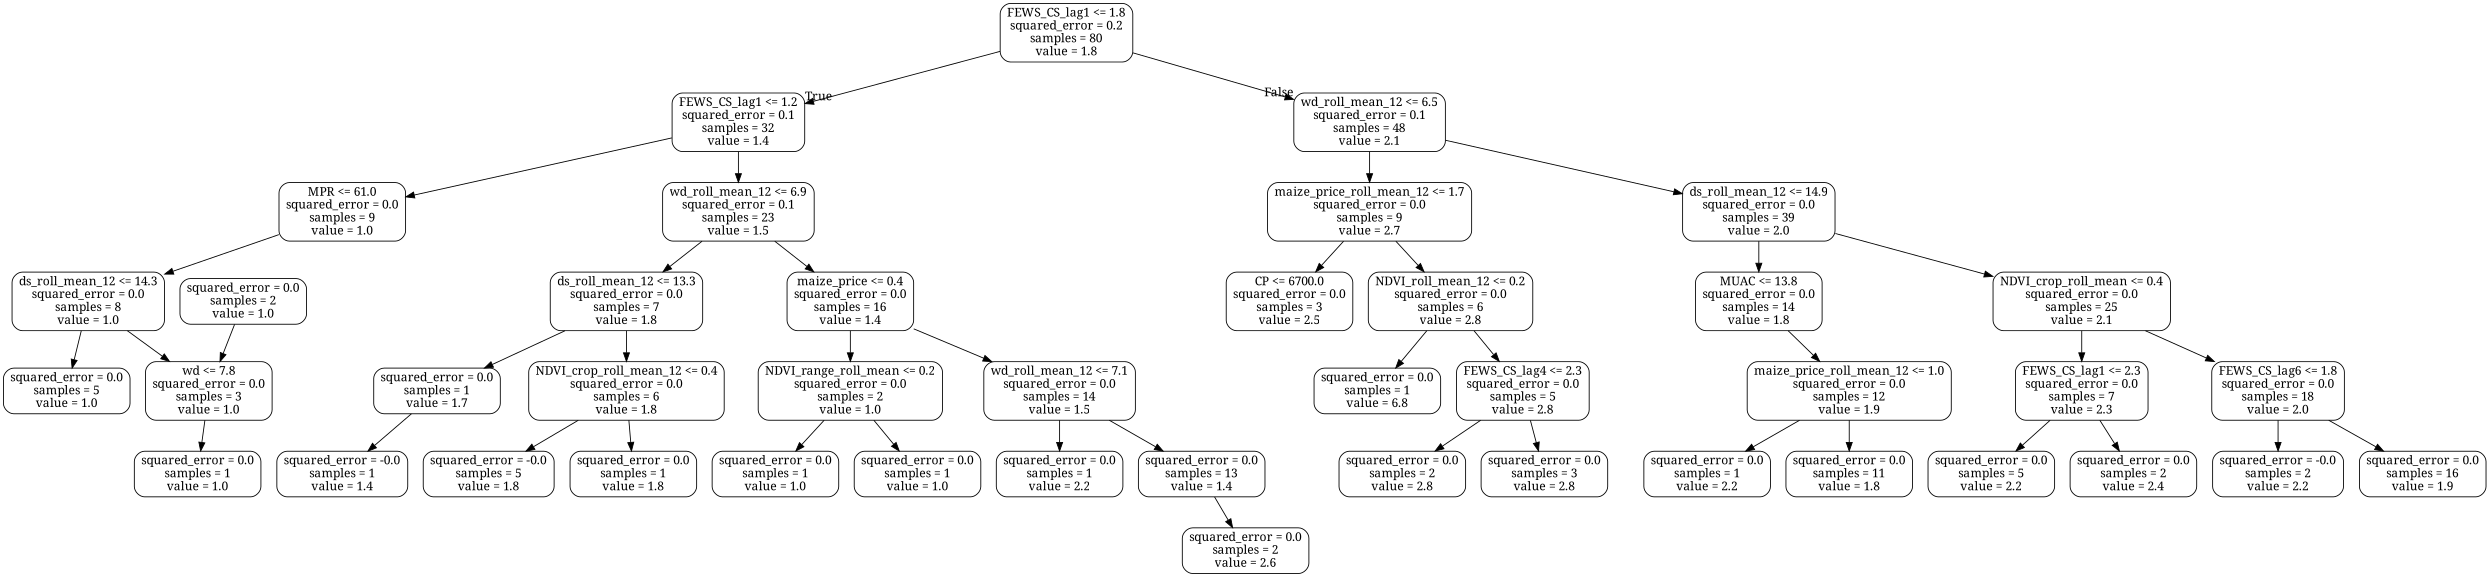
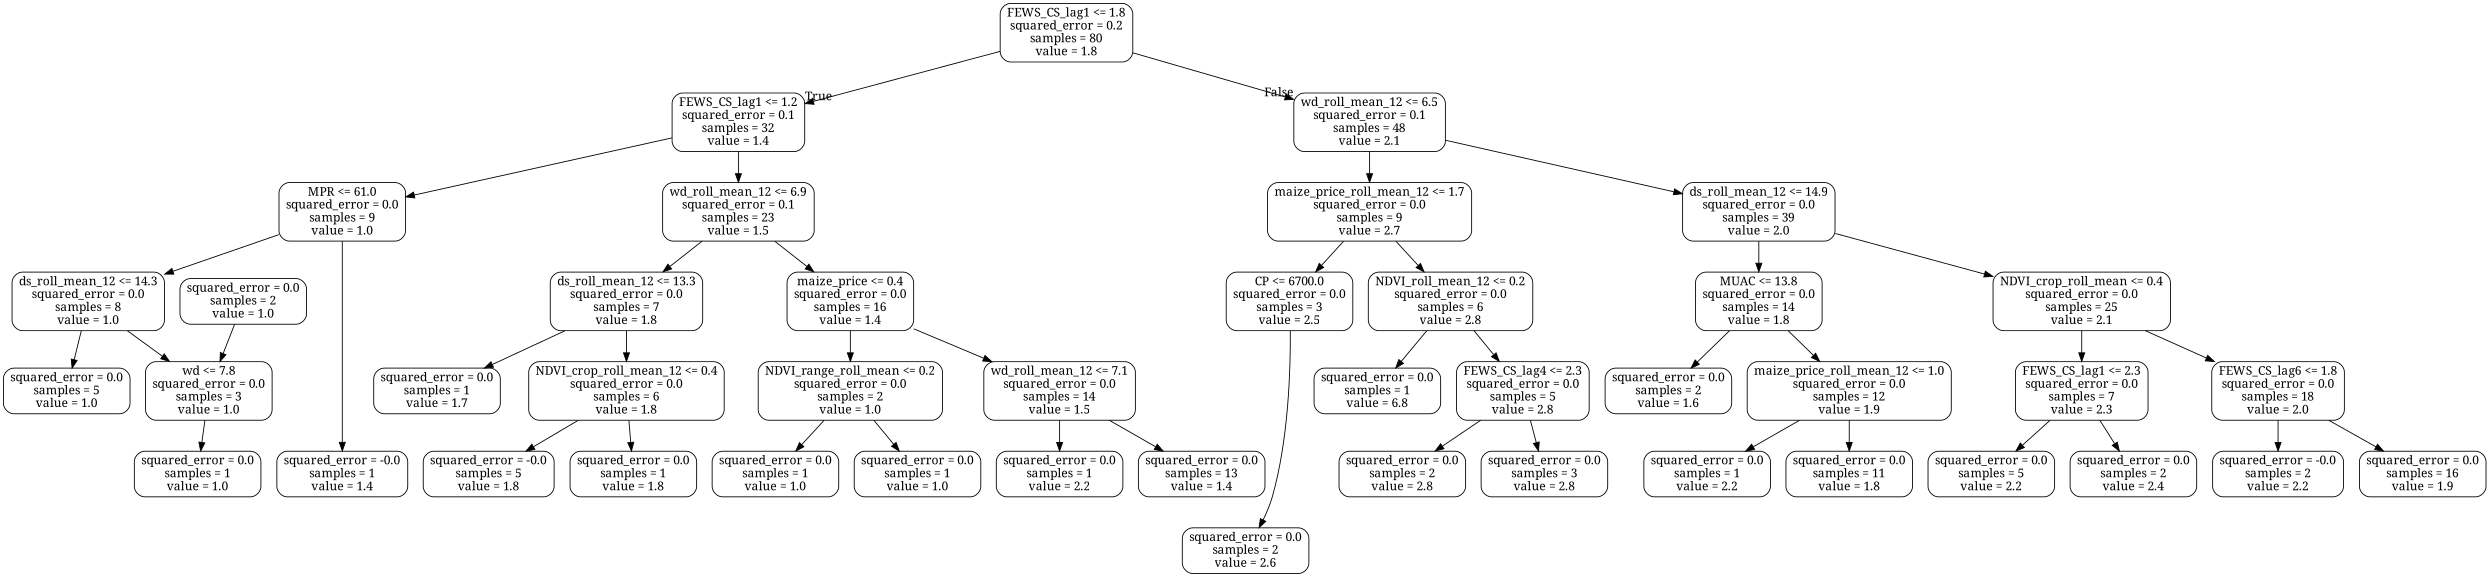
none -> (1668, 391)
(393, 430) -> (342, 342)
(1221, 509) -> (1285, 427)
